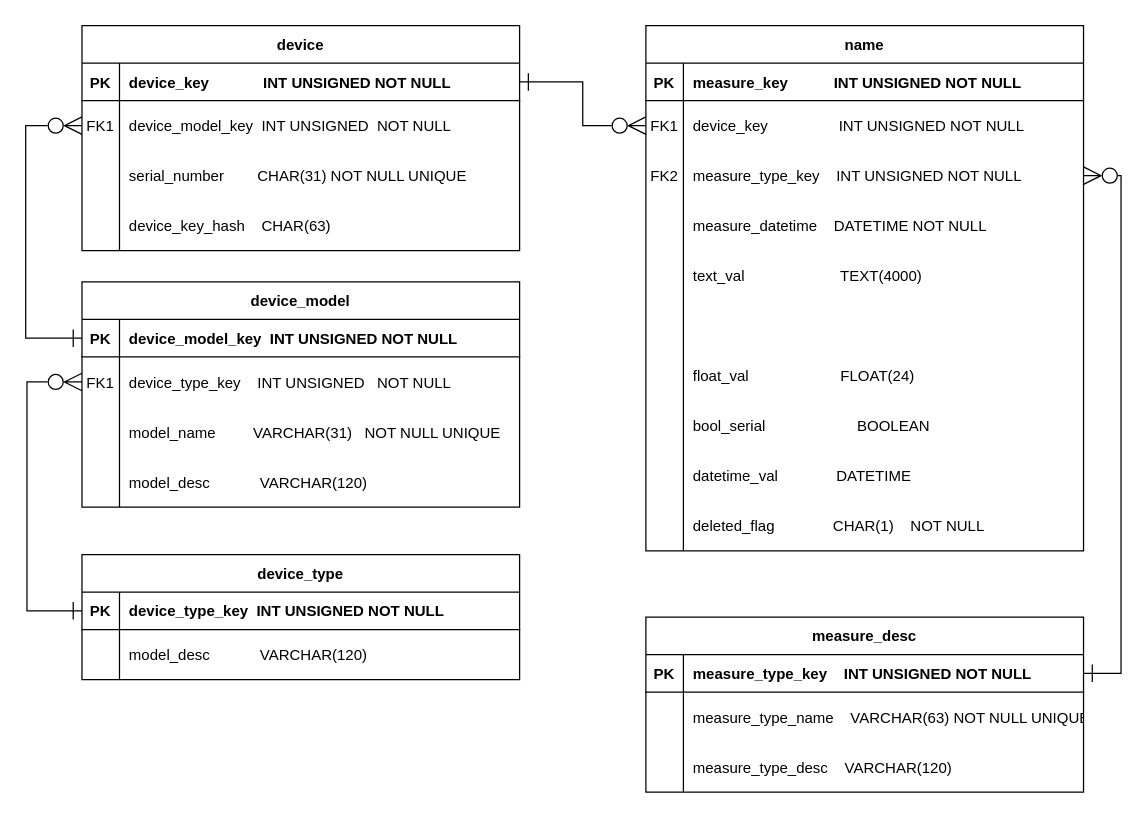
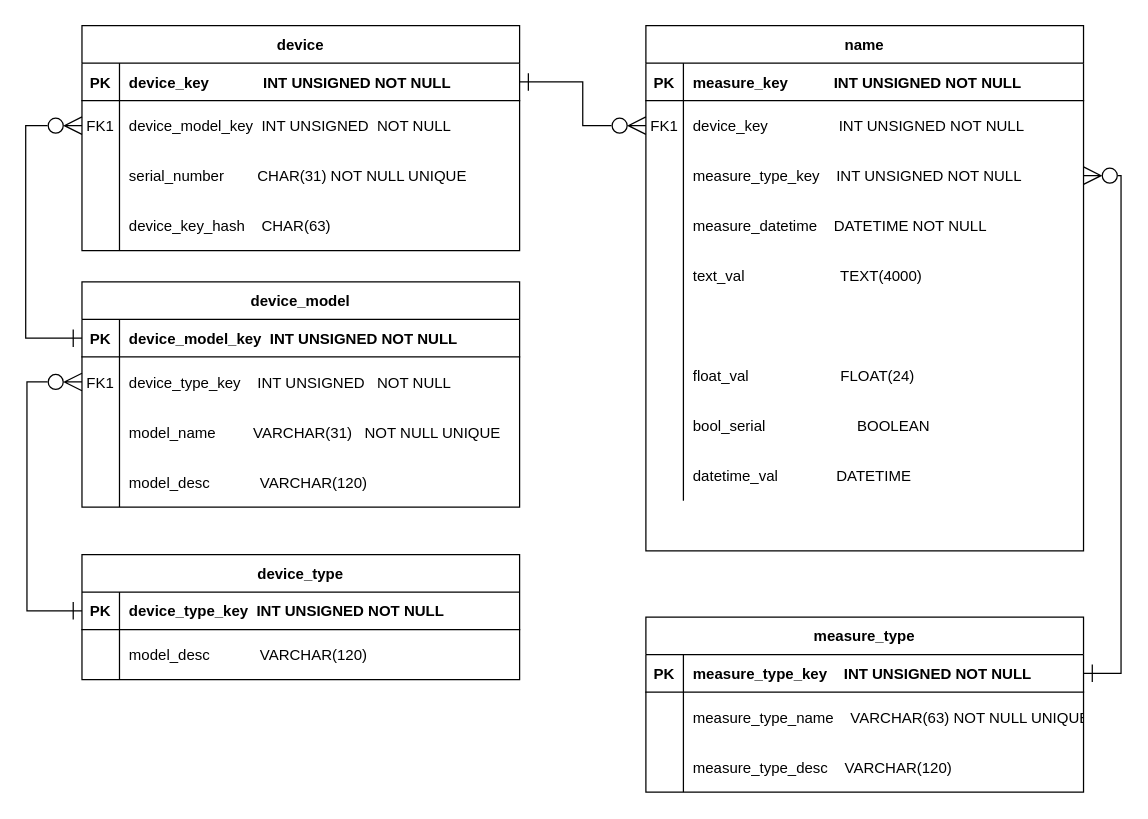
(664, 176) -> none
(883, 526) -> none
(864, 636) -> (864, 636)
